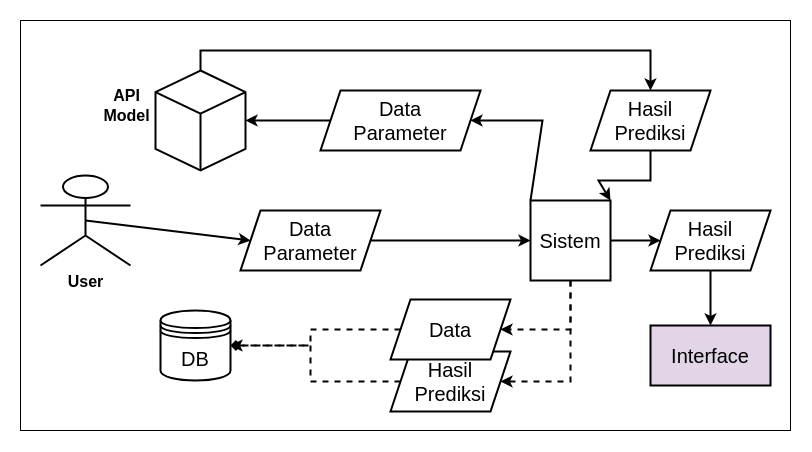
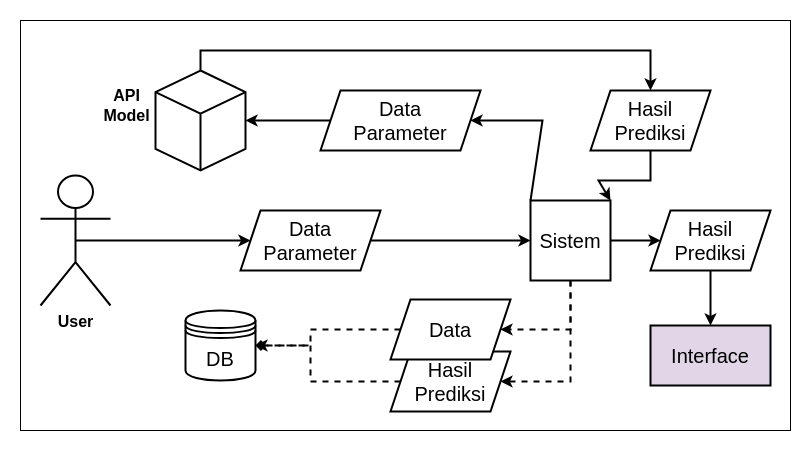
(86, 221) -> (76, 241)
(196, 346) -> (221, 346)
